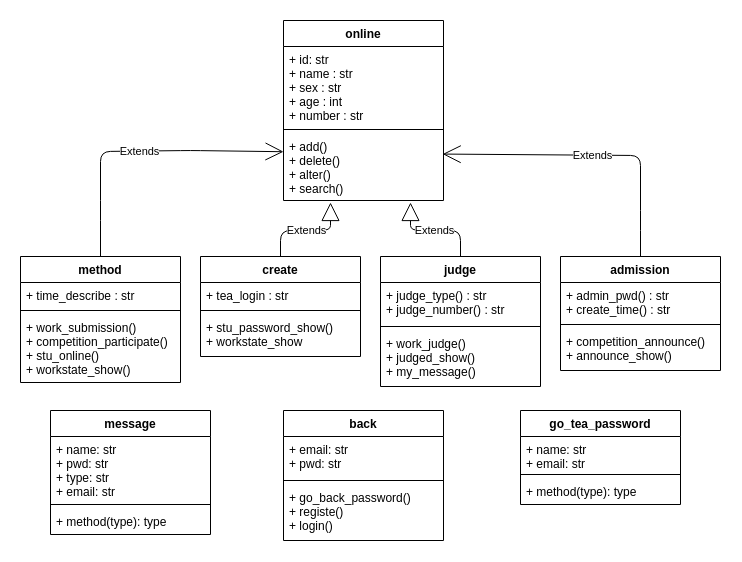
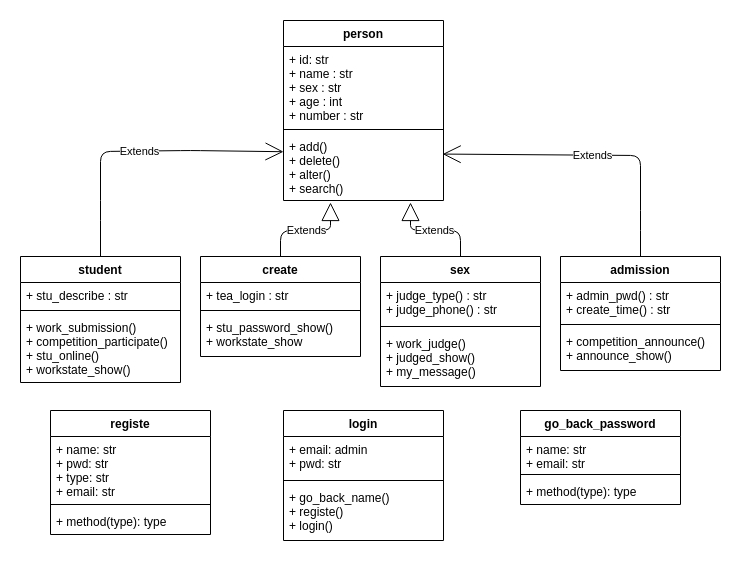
(363, 34) -> (363, 34)
(100, 270) -> (100, 270)
(460, 270) -> (460, 270)
(87, 296) -> (85, 296)
(447, 296) -> (447, 296)
(130, 424) -> (130, 424)
(363, 424) -> (363, 424)
(600, 424) -> (600, 424)
(322, 450) -> (327, 450)
(355, 498) -> (341, 498)
